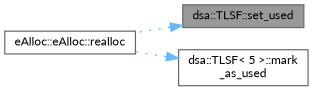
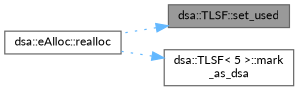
(70, 43) -> (63, 43)
(243, 68) -> (229, 68)
